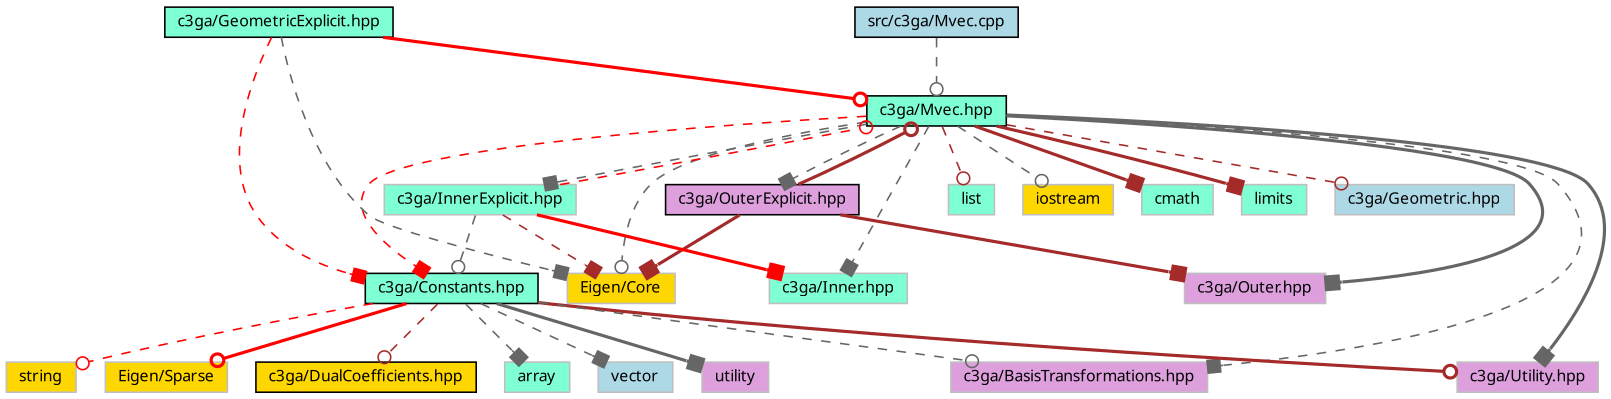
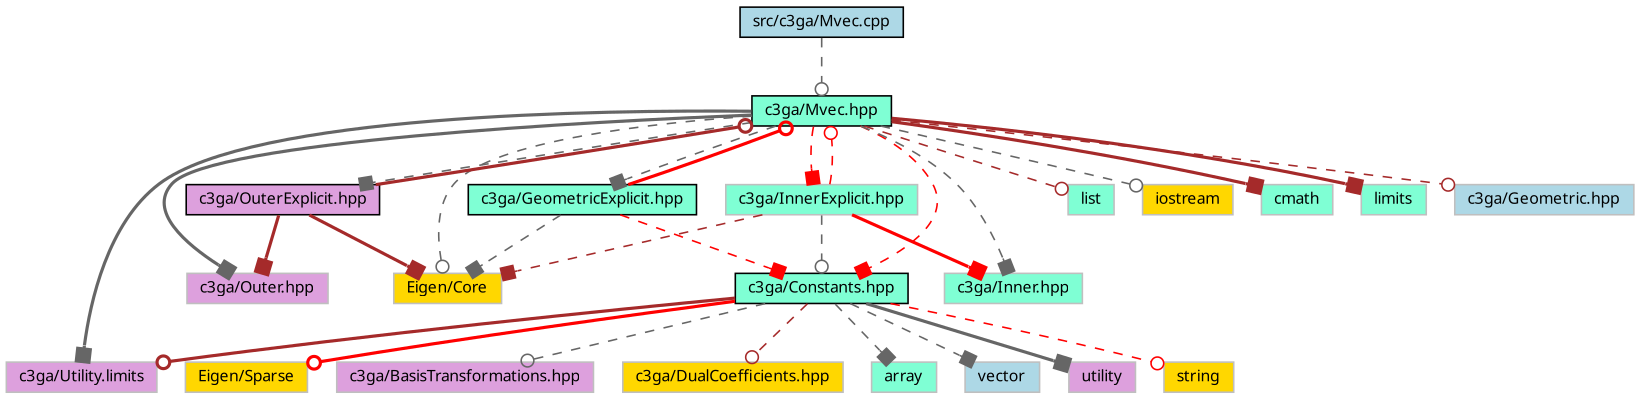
(713, 152) -> (811, 147)
(1557, 183) -> (701, 152)
(366, 377) -> (733, 377)
(1528, 377) -> (82, 377)
